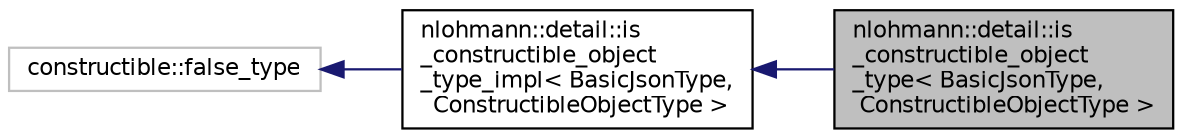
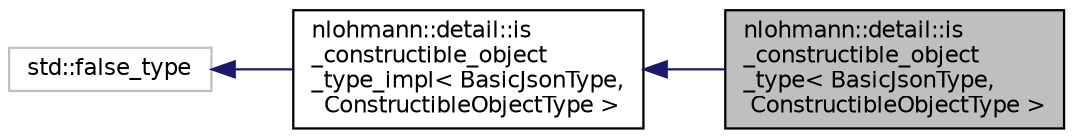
(165, 69) -> (110, 69)
